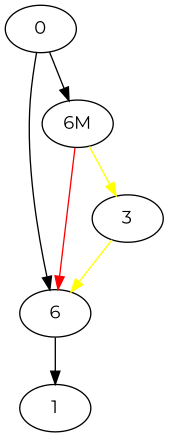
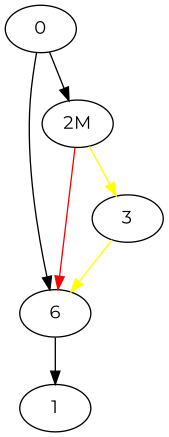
(78, 124) -> (78, 124)
